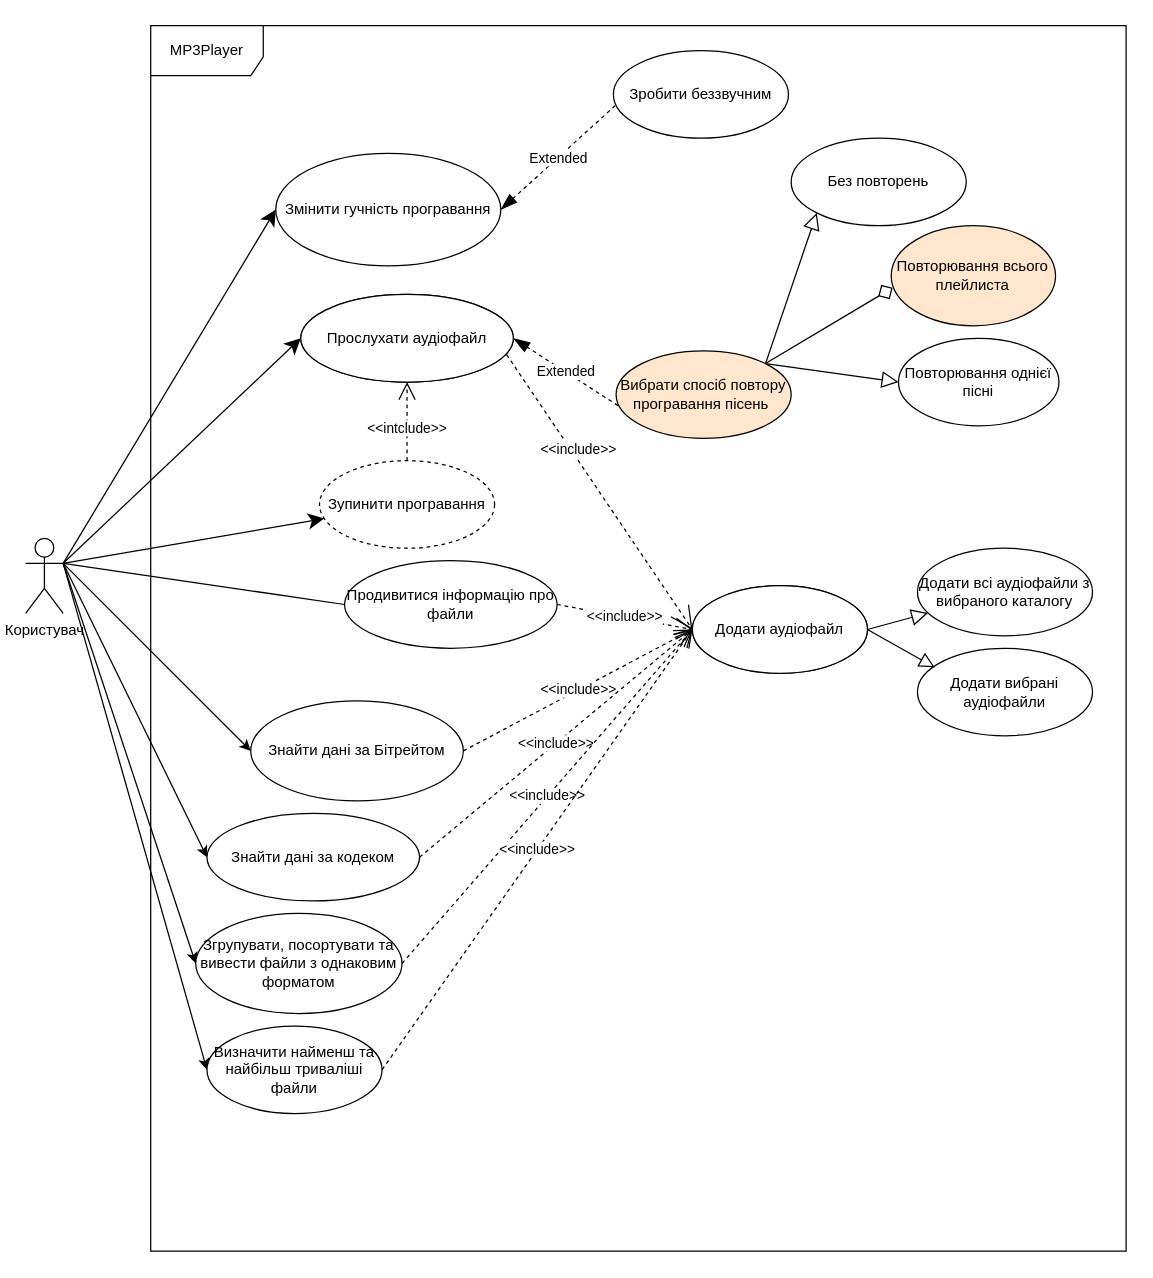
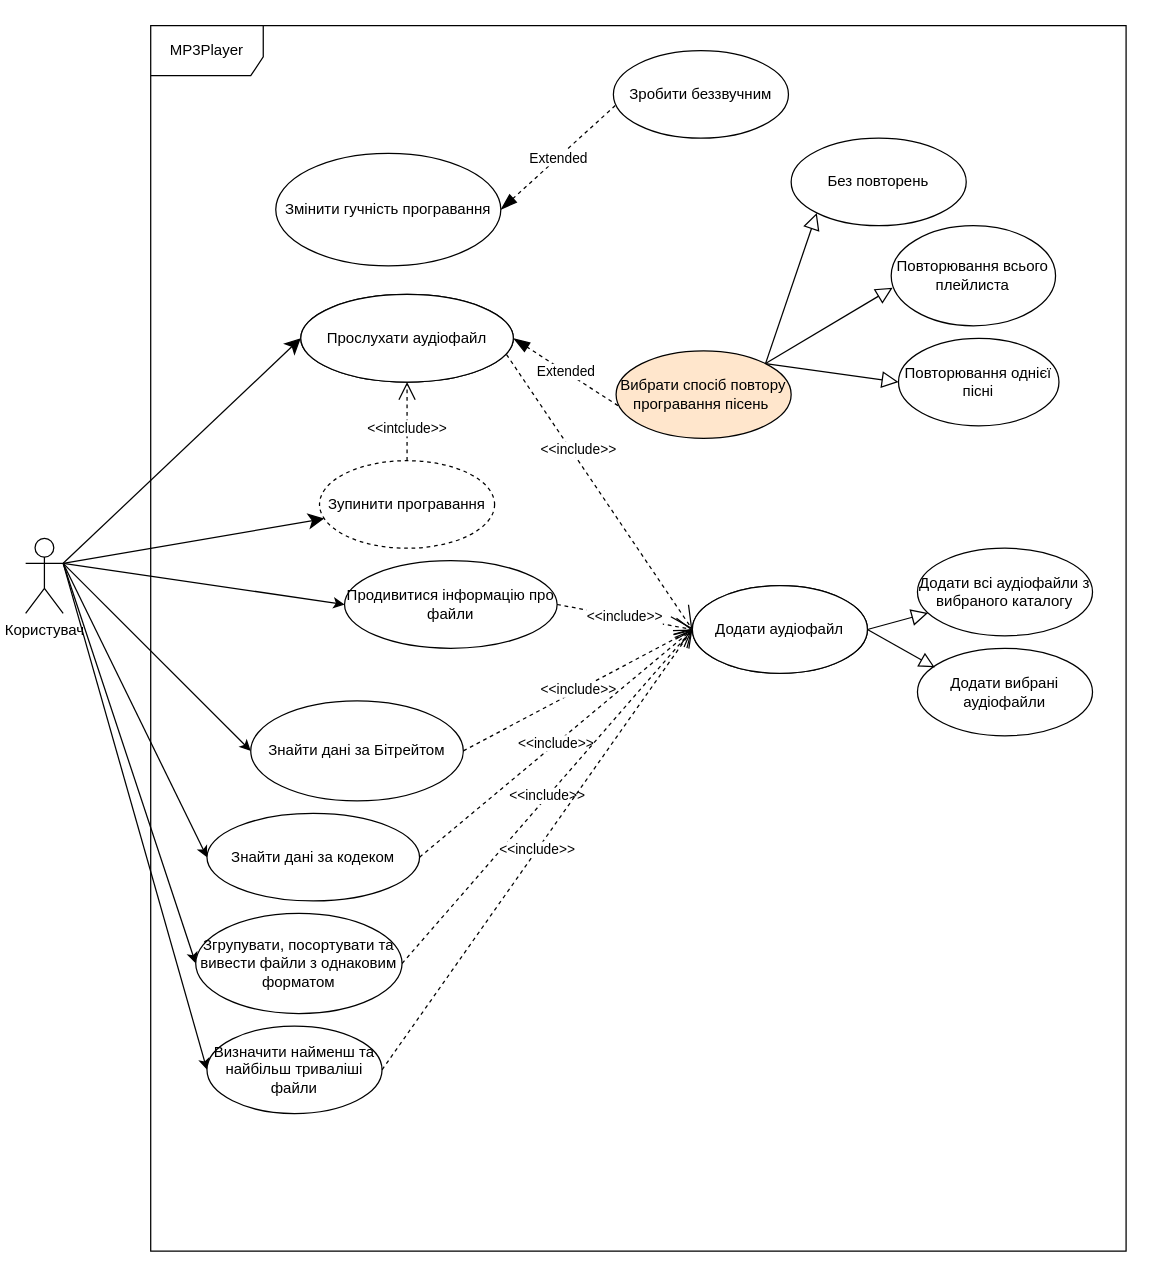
(973, 276) -> (973, 276)
(877, 297) -> (877, 297)
(211, 317) -> none
(338, 603) -> (335, 603)
